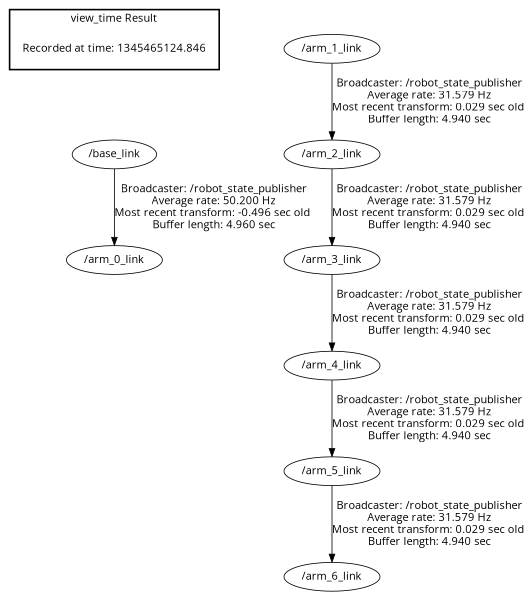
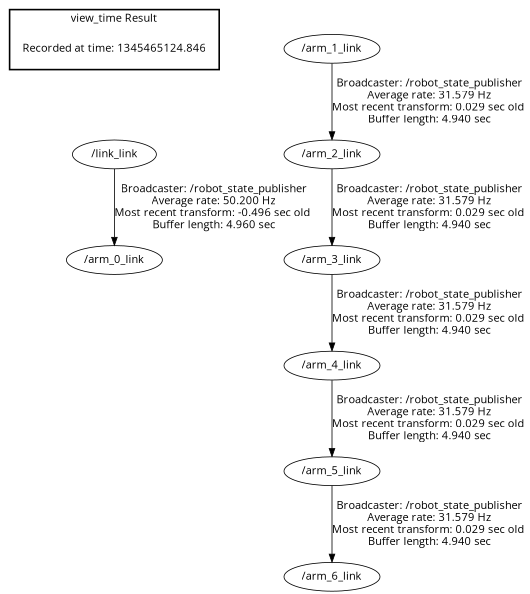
(114, 154) -> (114, 154)
